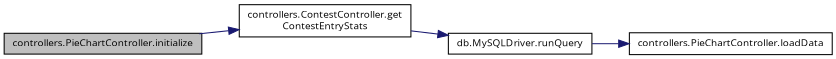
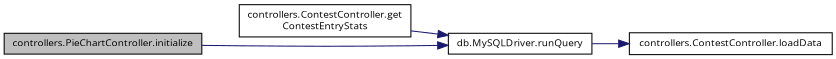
(214, 32) -> (320, 46)
(731, 44) -> (731, 44)
